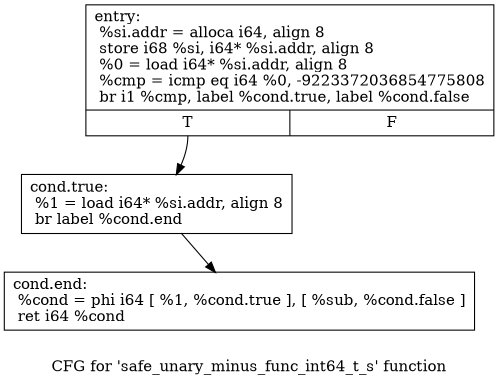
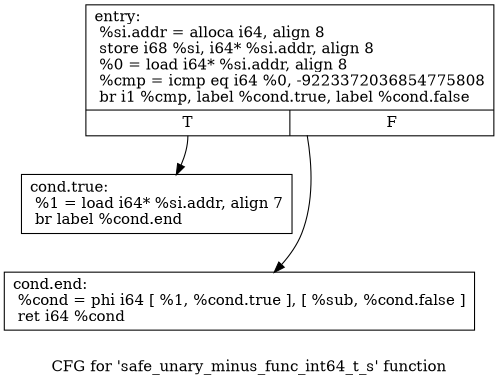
(157, 203) -> (157, 203)
(195, 249) -> (309, 203)
